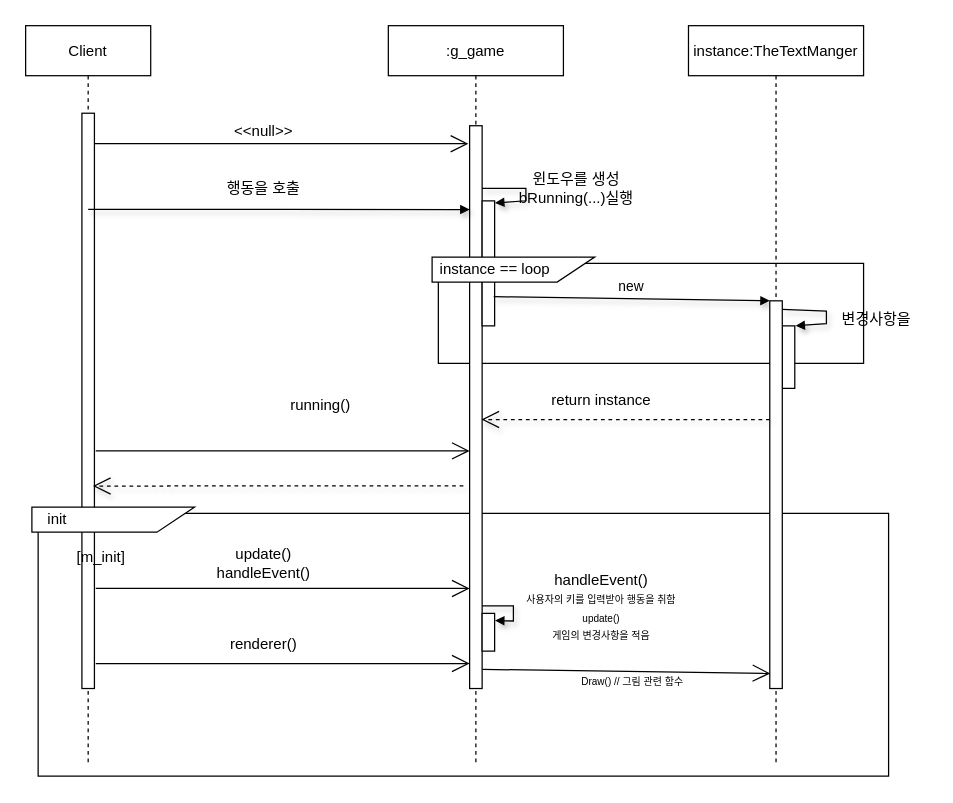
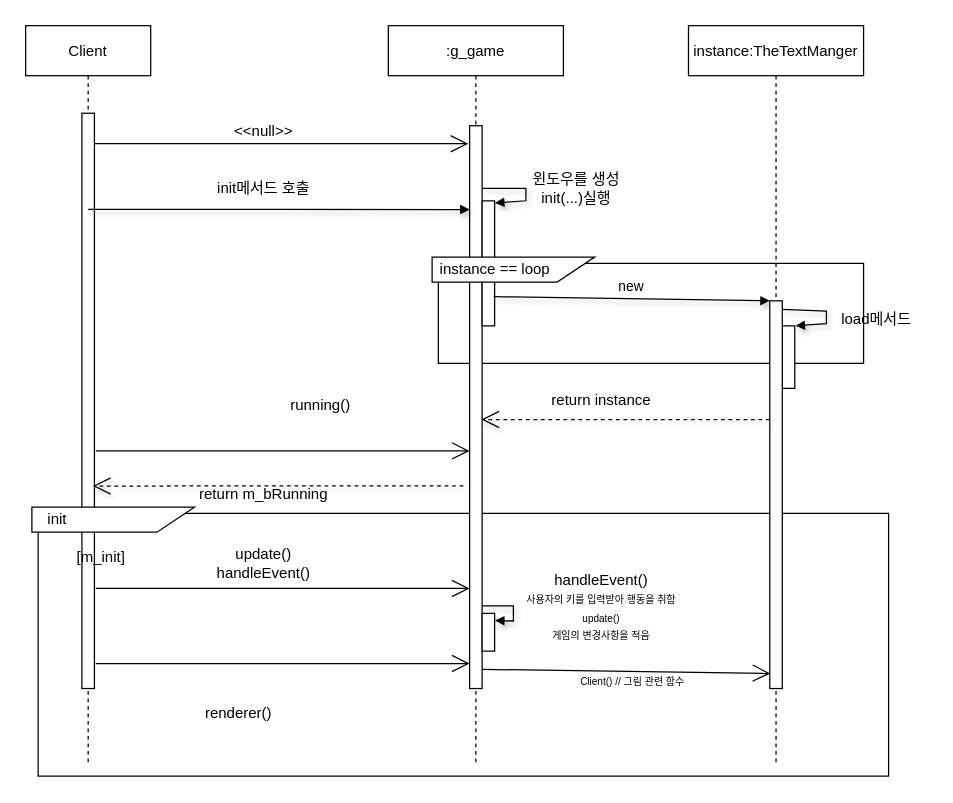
(264, 188) -> (264, 188)
(576, 188) -> (576, 188)
(876, 319) -> (876, 319)
none -> (263, 494)
(263, 644) -> (238, 713)
(633, 682) -> (633, 682)
